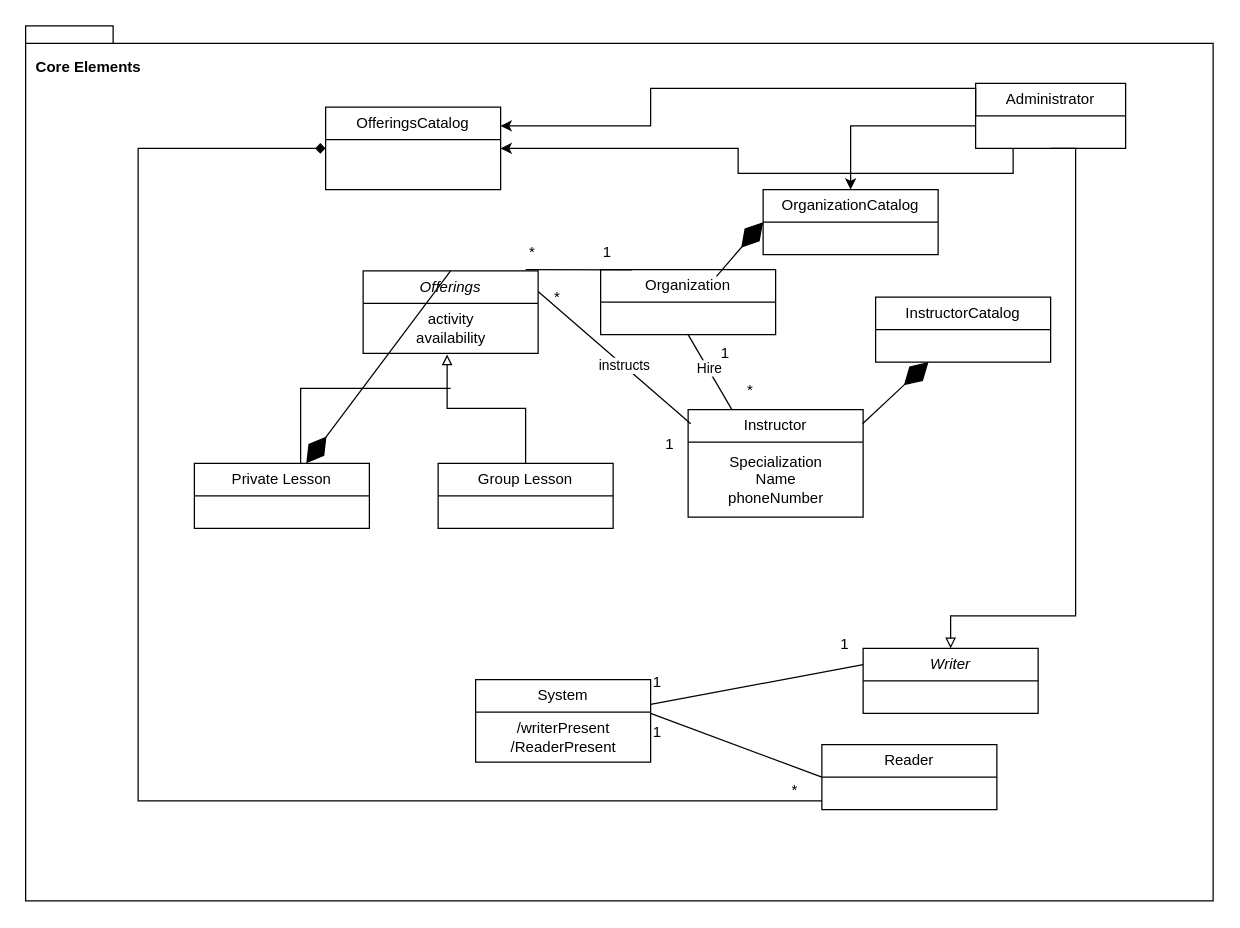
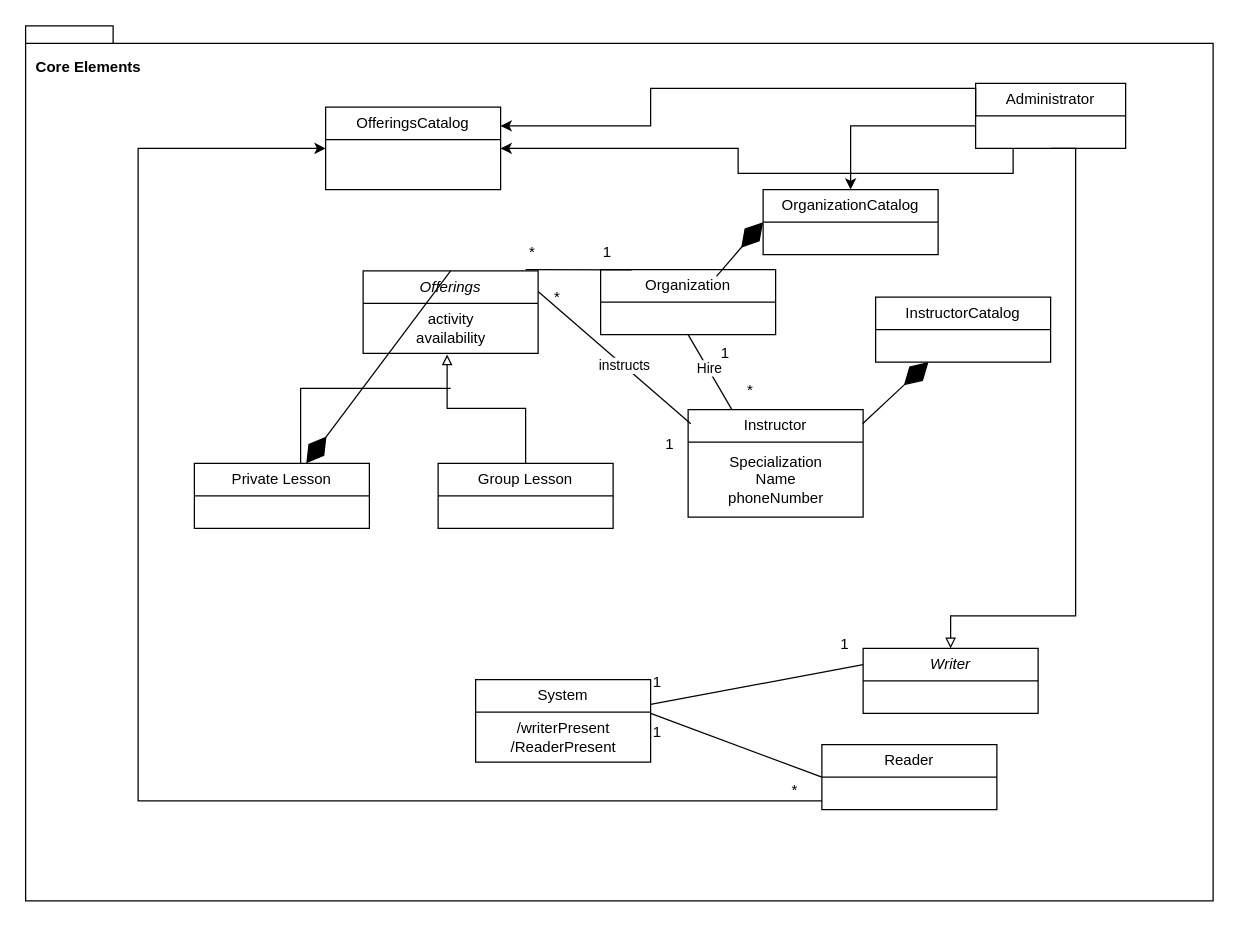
(315, 148) -> (316, 148)
